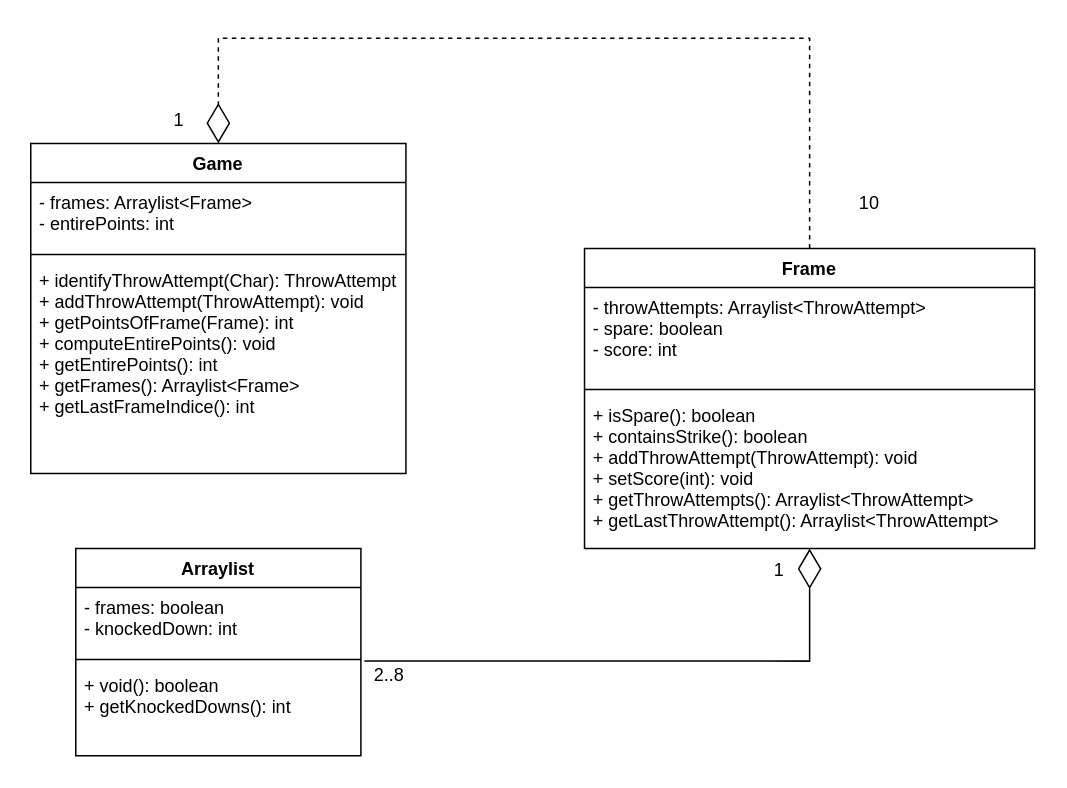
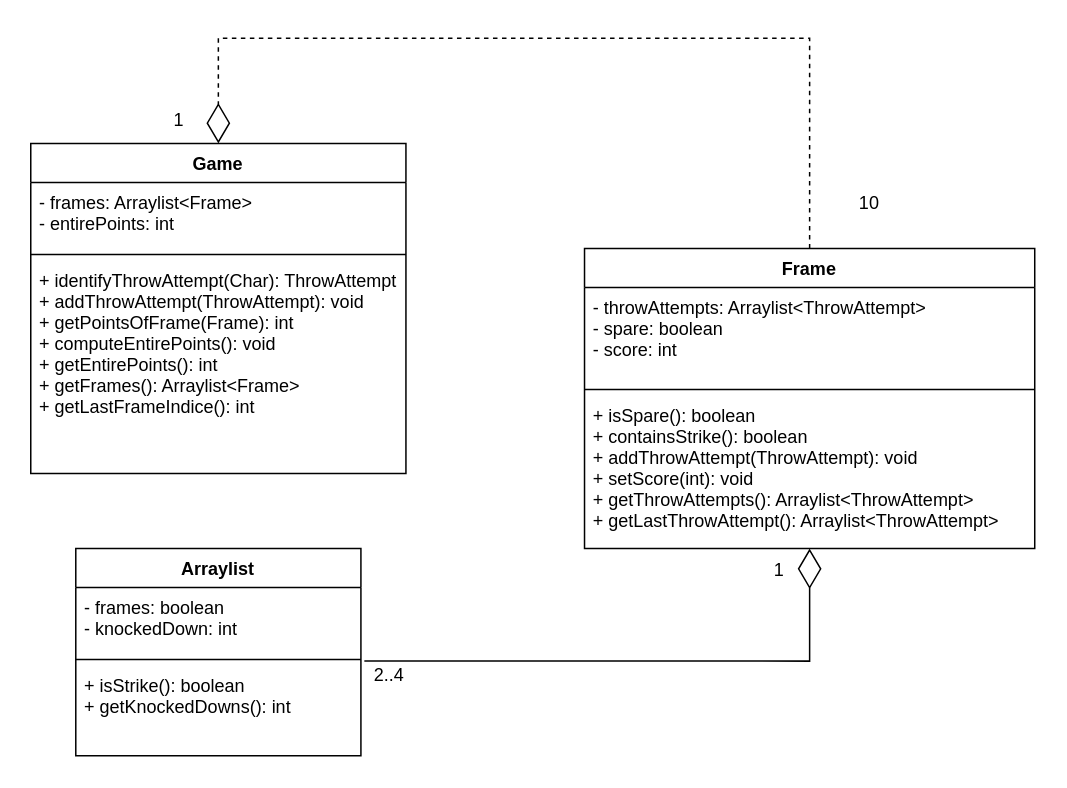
(389, 676) -> (389, 676)
(158, 686) -> (176, 686)
